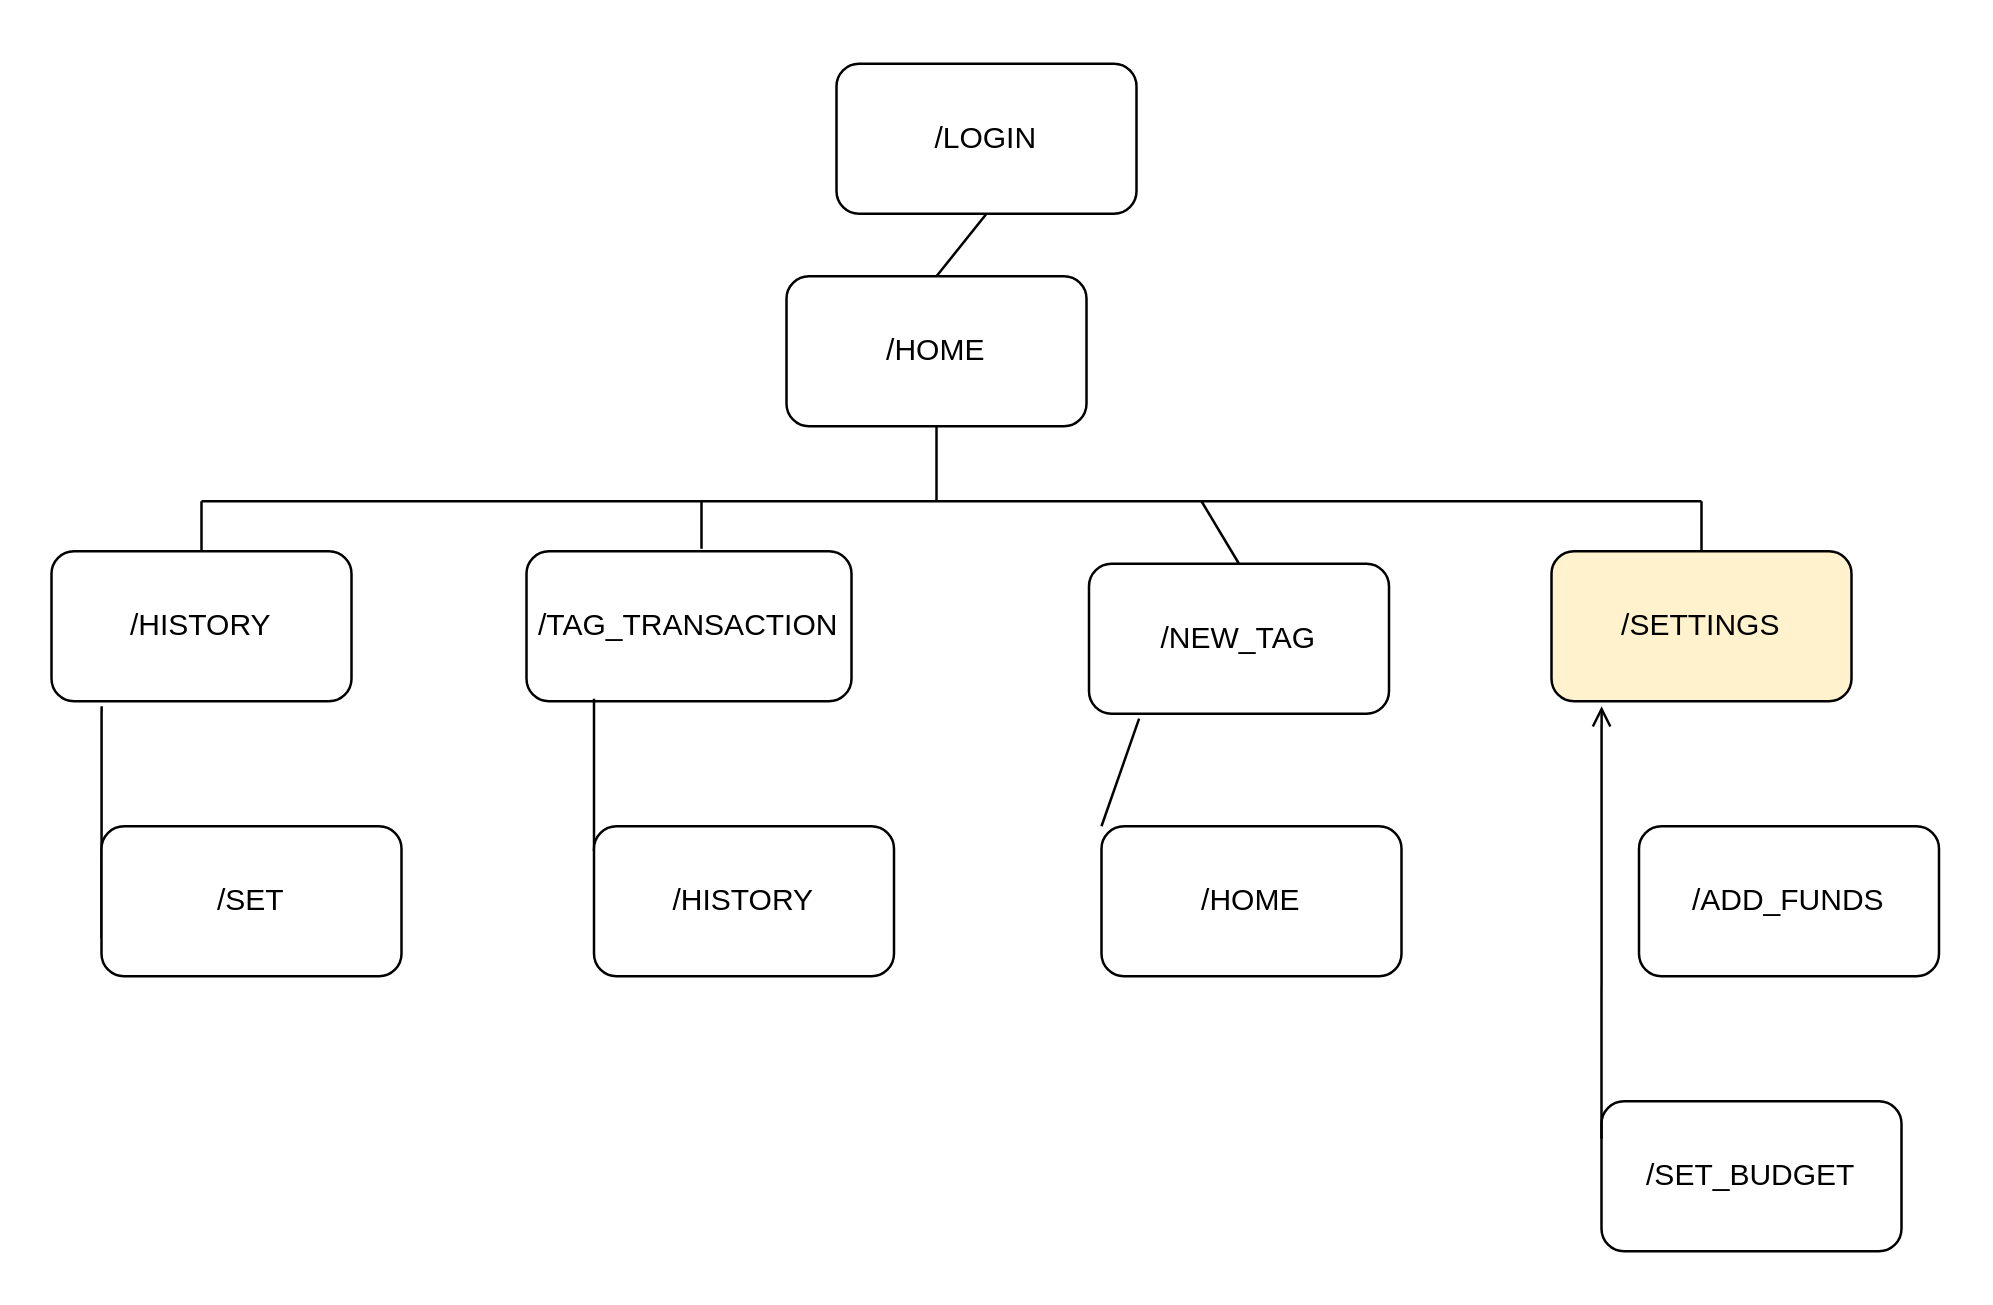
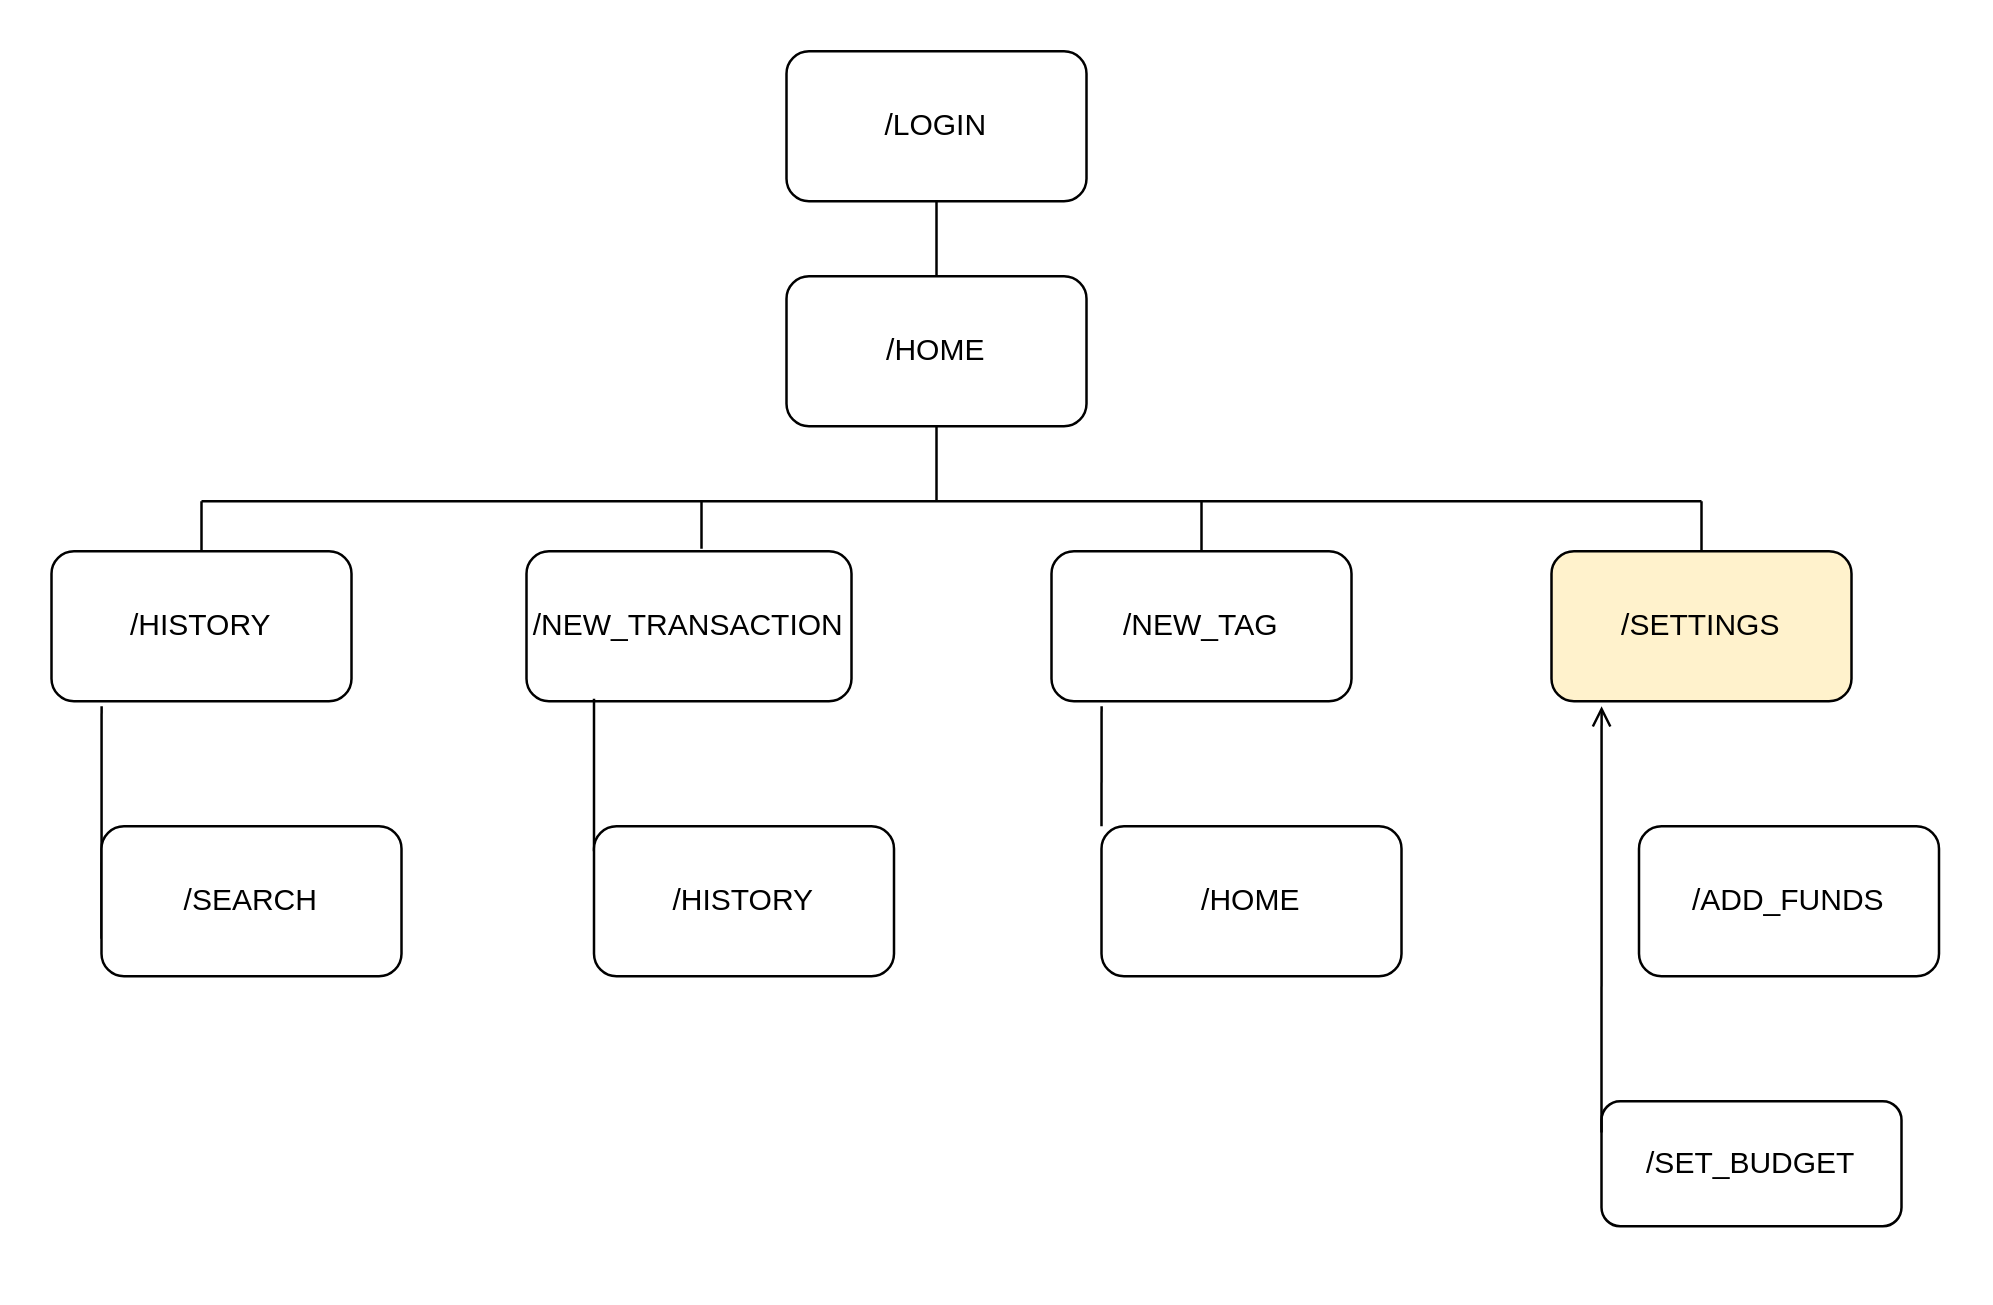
(986, 139) -> (936, 126)
(689, 626) -> (689, 626)
(1239, 639) -> (1201, 626)
(251, 901) -> (251, 901)
(1751, 1176) -> (1751, 1164)
